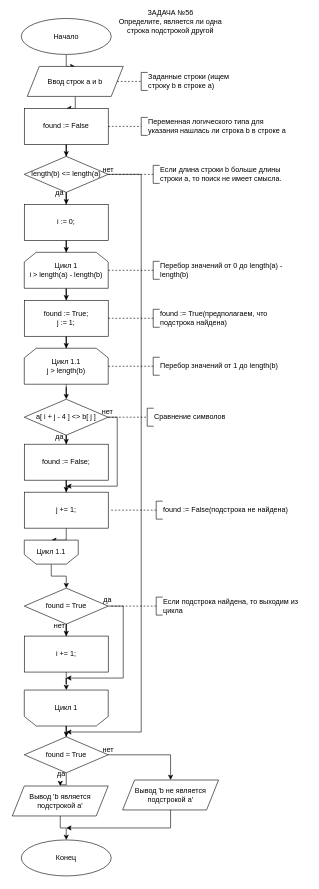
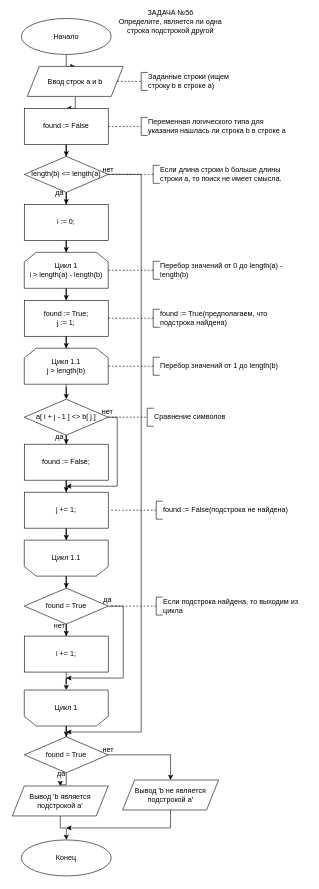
(66, 417) -> (66, 417)
(51, 552) -> (66, 558)
